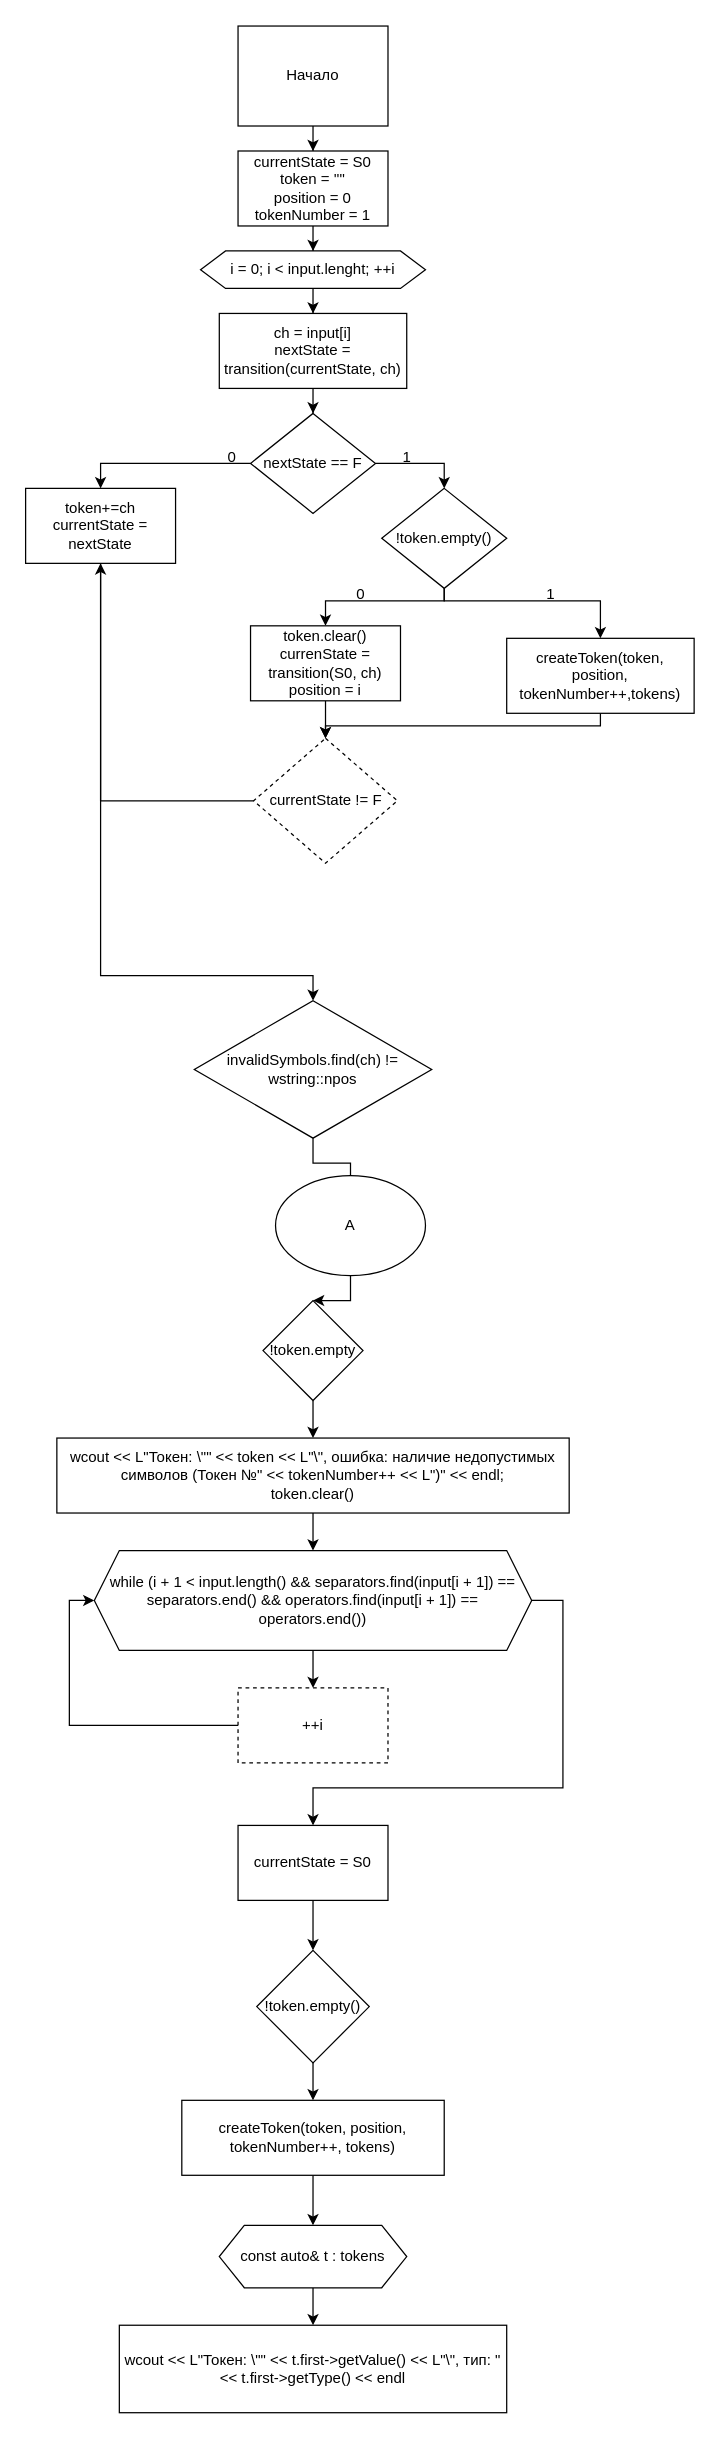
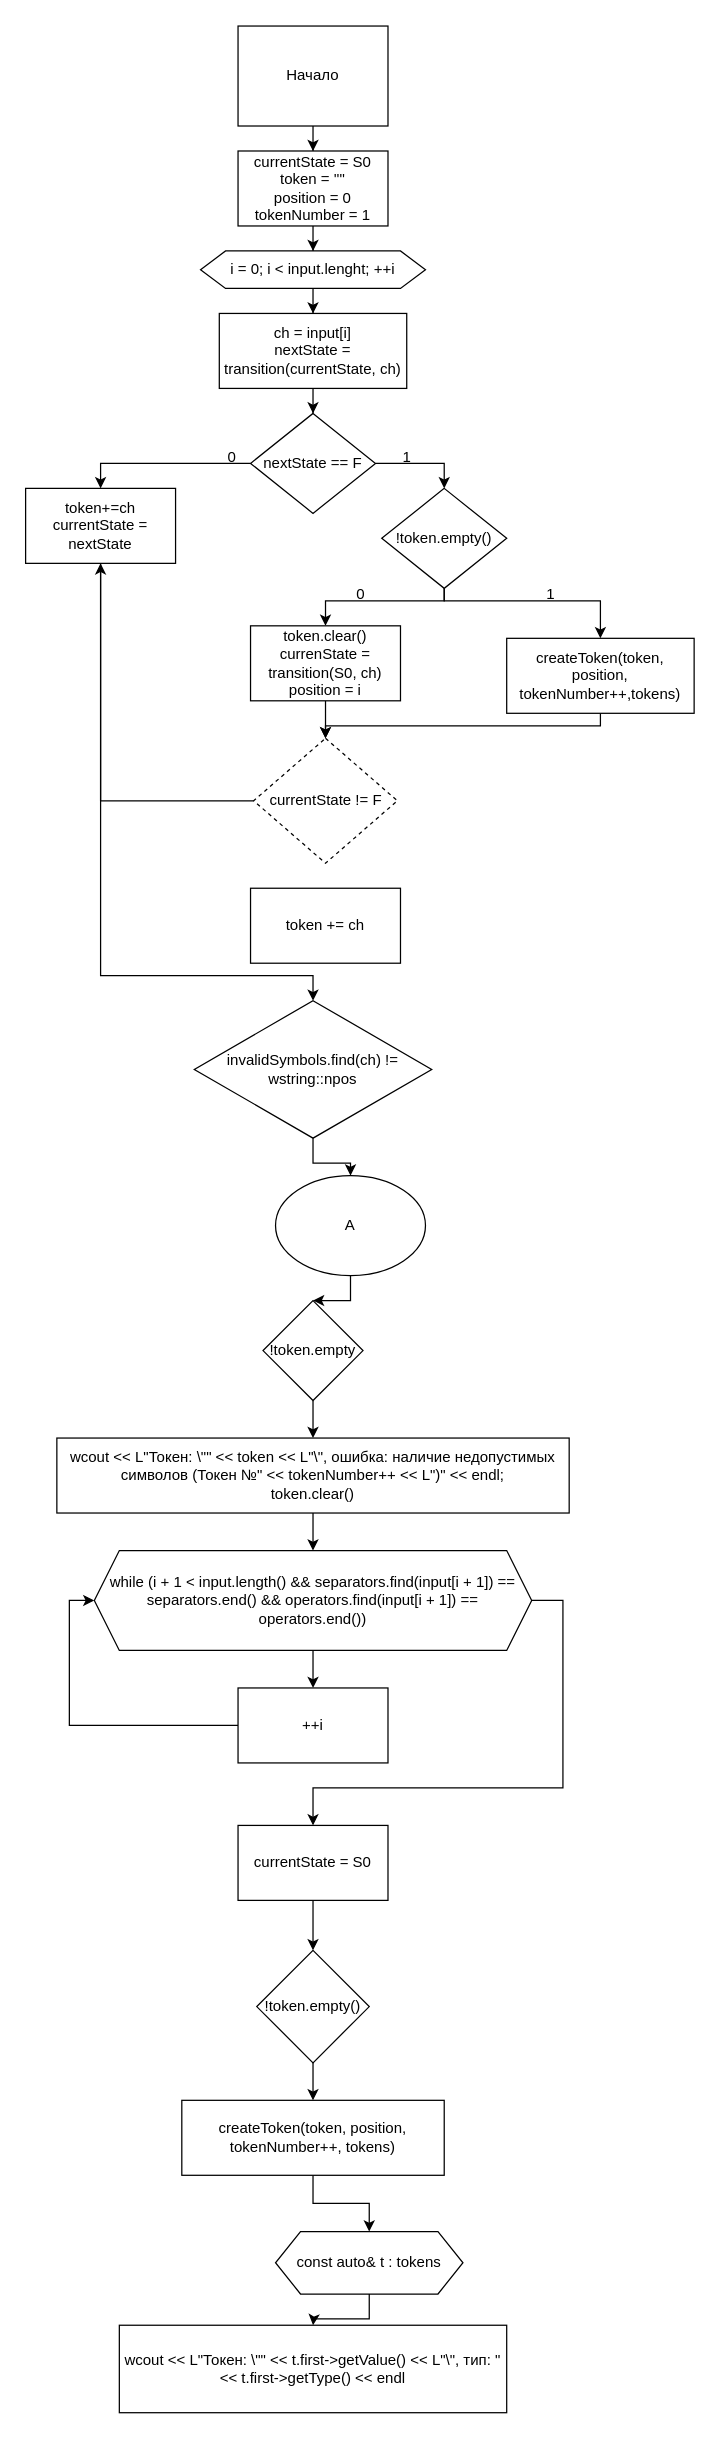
none -> (326, 926)
(351, 1164) -> (349, 1163)
(313, 1726) -> (313, 1726)
(313, 2257) -> (369, 2263)
